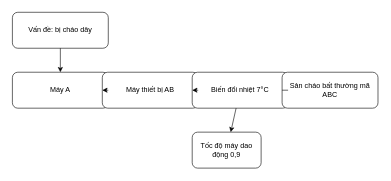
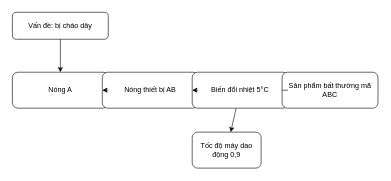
(60, 30) -> (60, 26)
(60, 90) -> (60, 90)
(150, 90) -> (150, 90)
(240, 90) -> (240, 90)
(330, 90) -> (330, 90)
